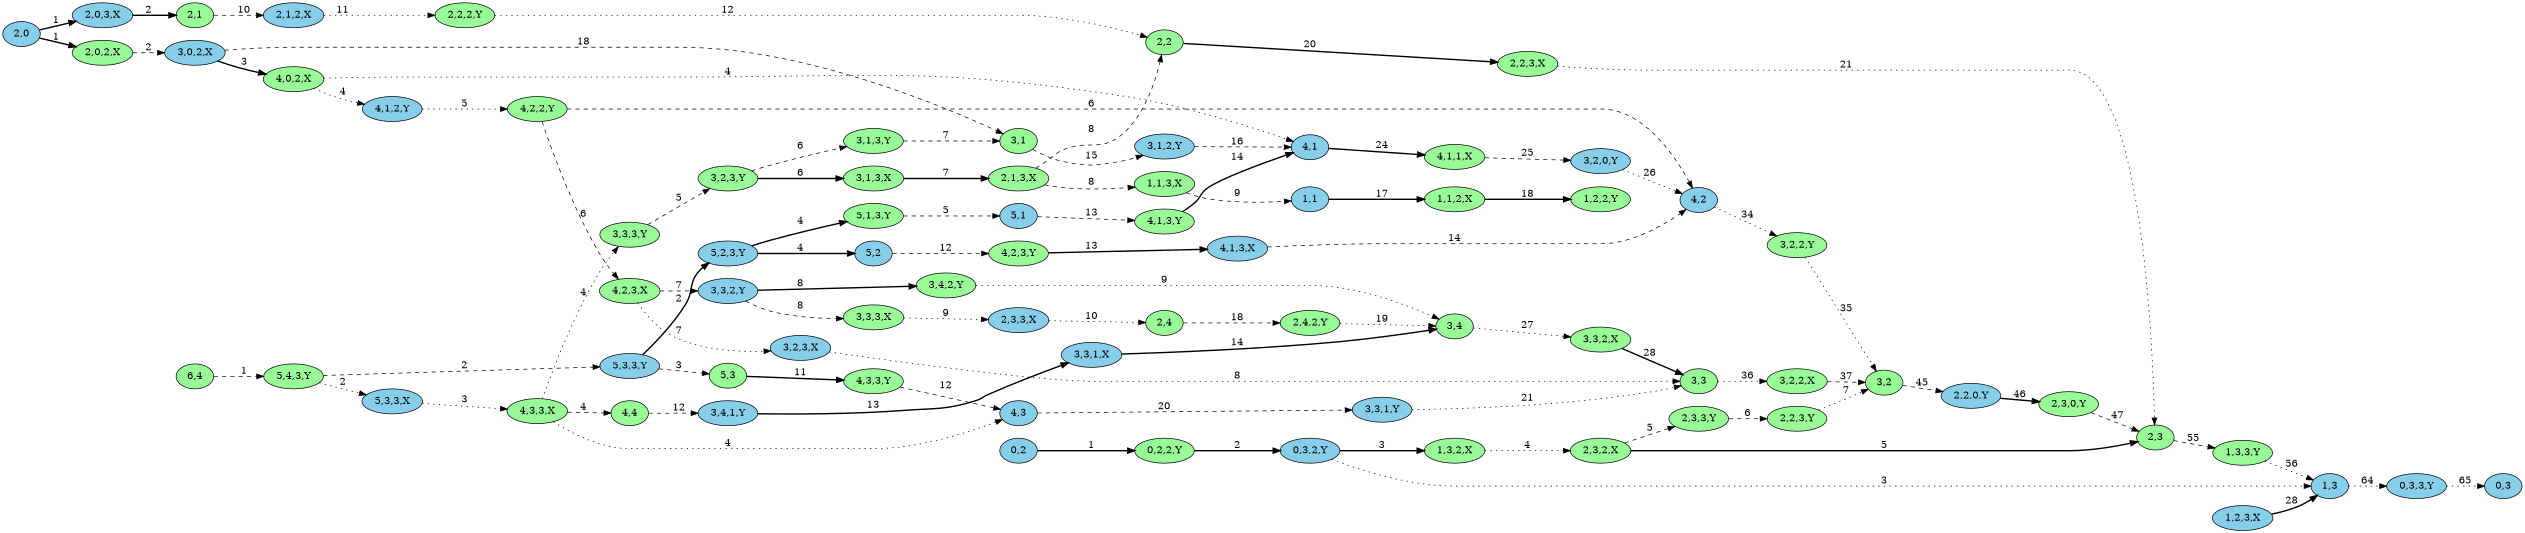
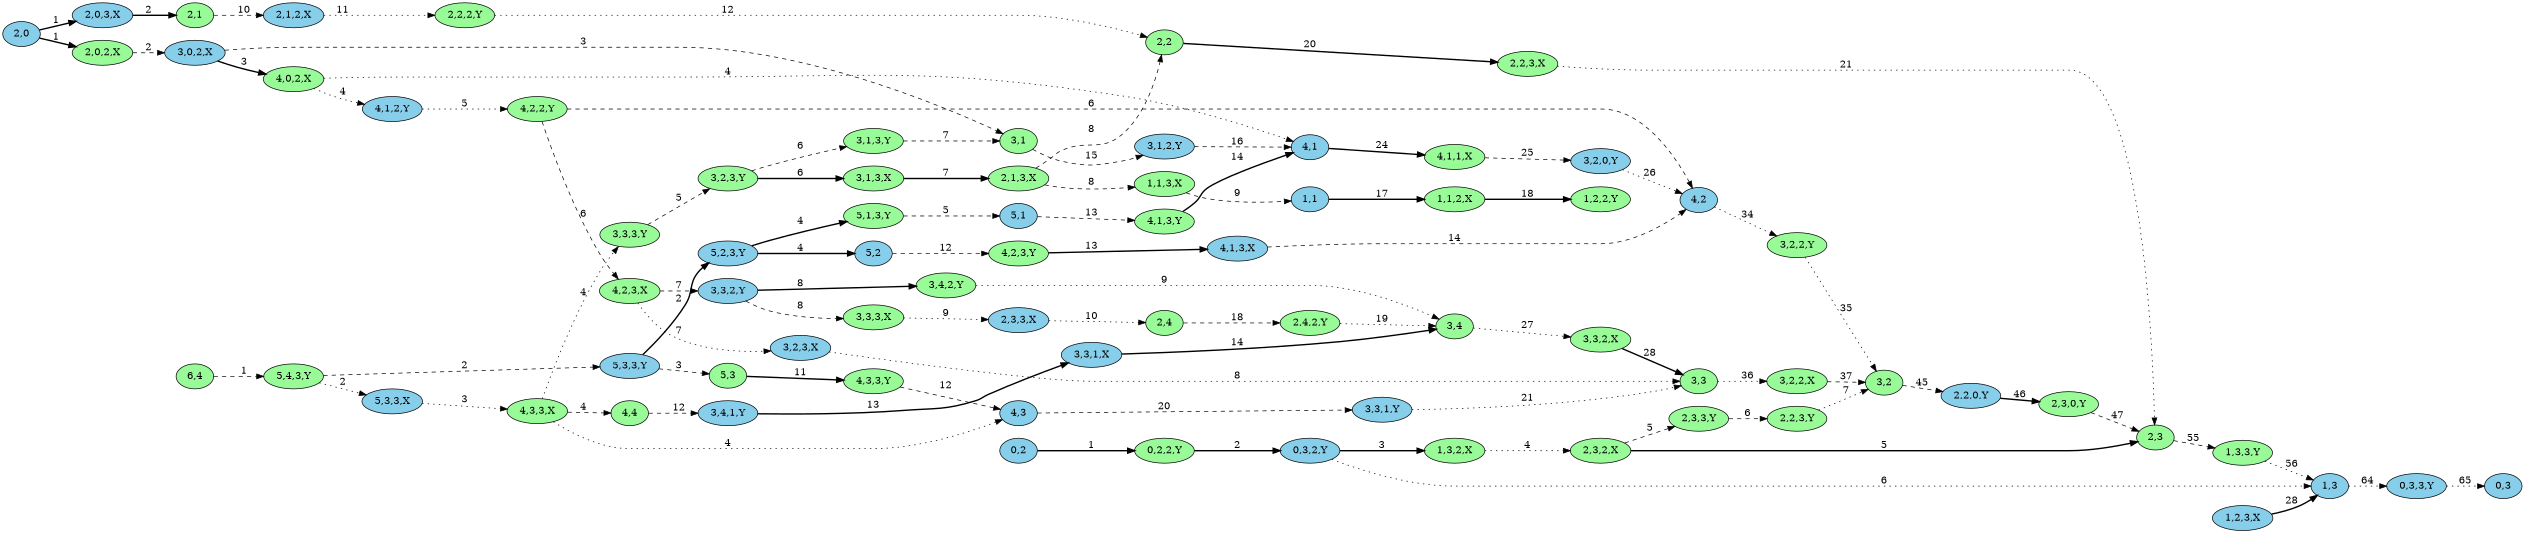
(584, 42) -> (584, 42)
(1884, 481) -> (1884, 481)
